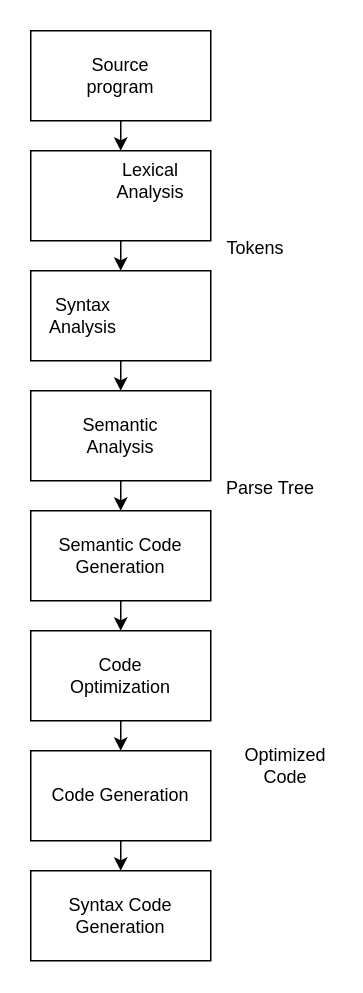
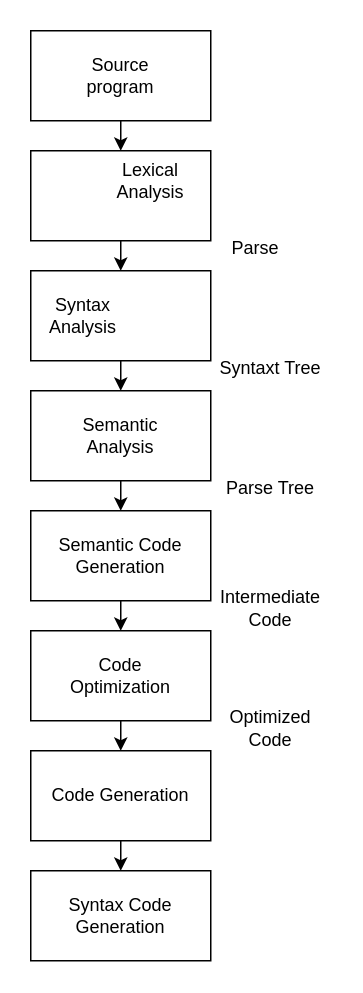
(256, 248) -> (256, 248)
none -> (271, 368)
none -> (271, 608)
(286, 766) -> (271, 728)
